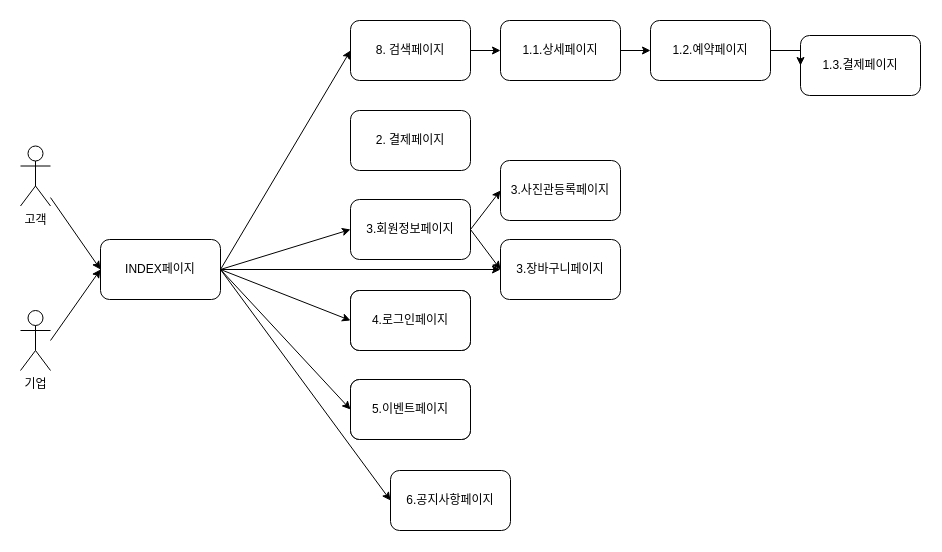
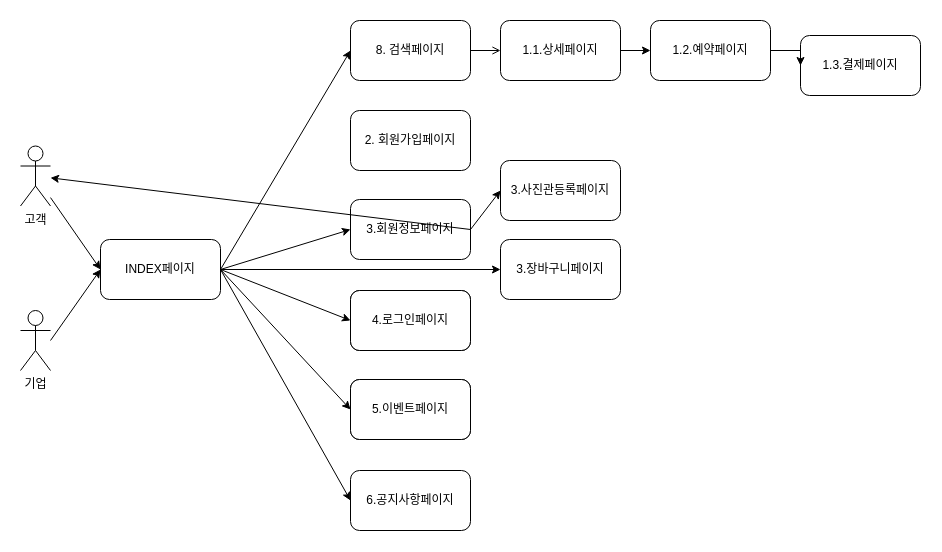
(492, 51) -> (494, 51)
(411, 141) -> (411, 141)
(483, 247) -> (264, 204)
(451, 501) -> (411, 501)
